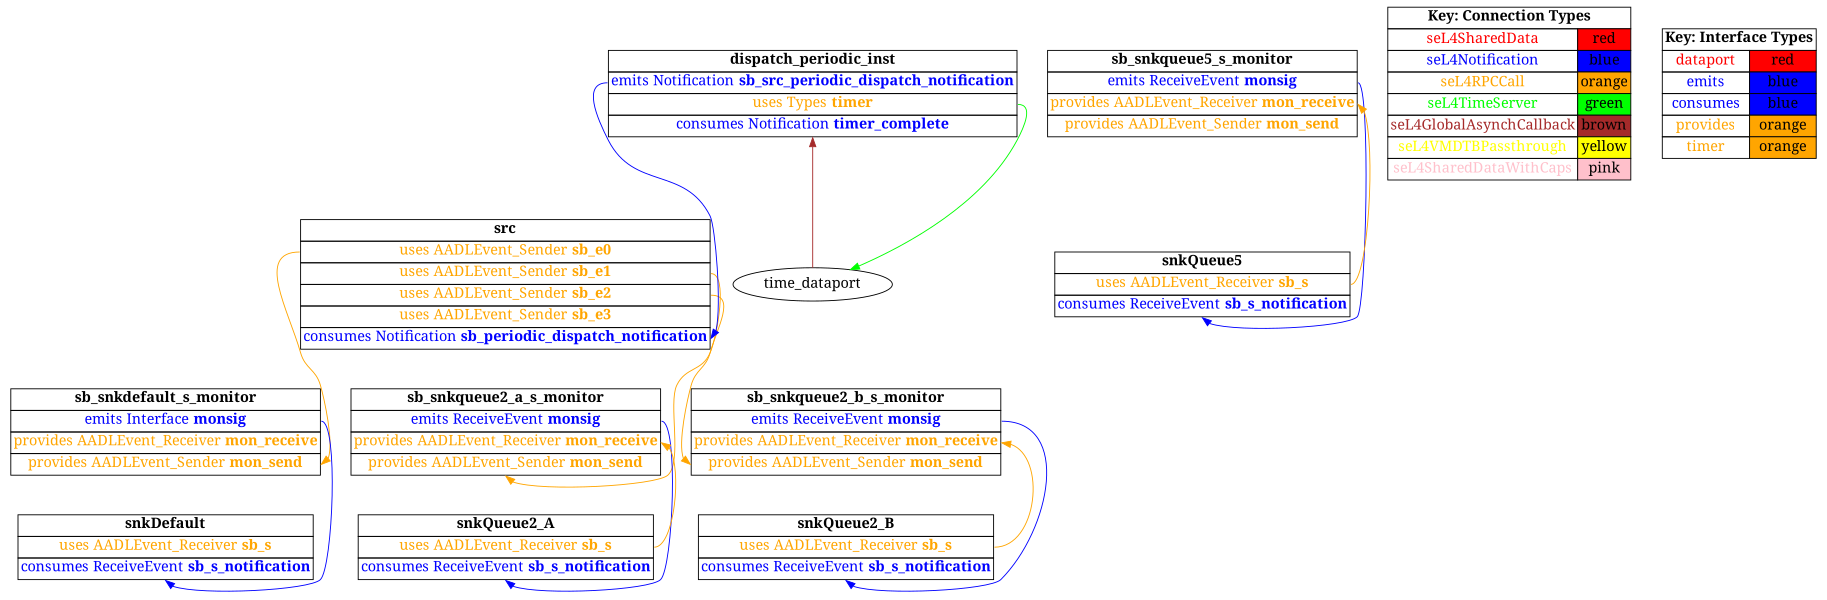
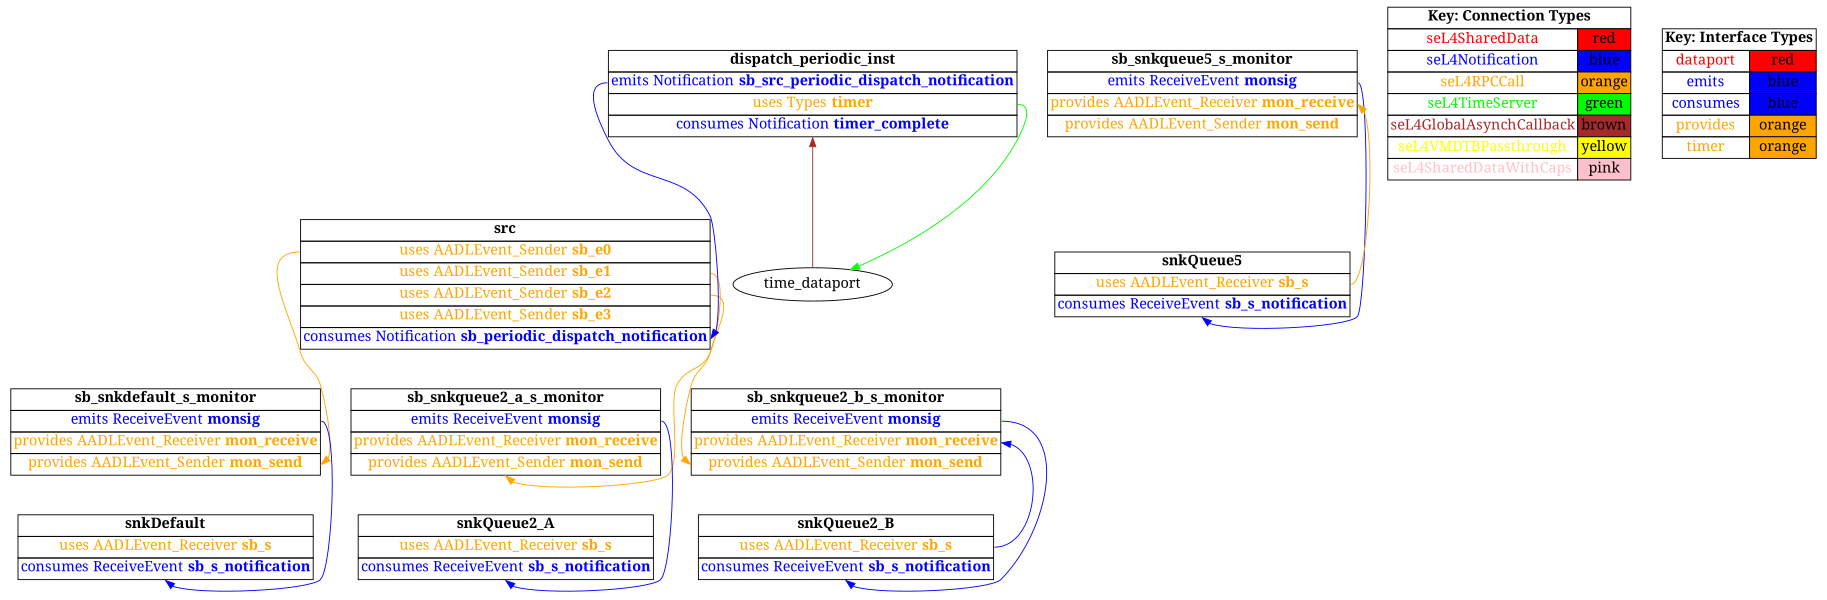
(139, 419) -> (139, 419)
(675, 501) -> none
(1032, 501) -> (1032, 501)
